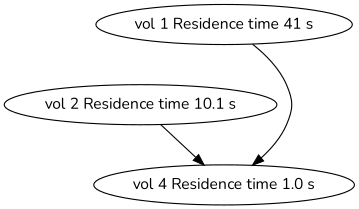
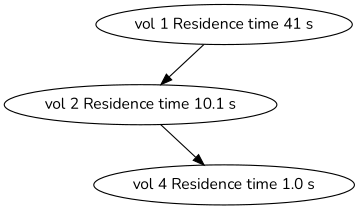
(291, 99) -> (187, 61)
